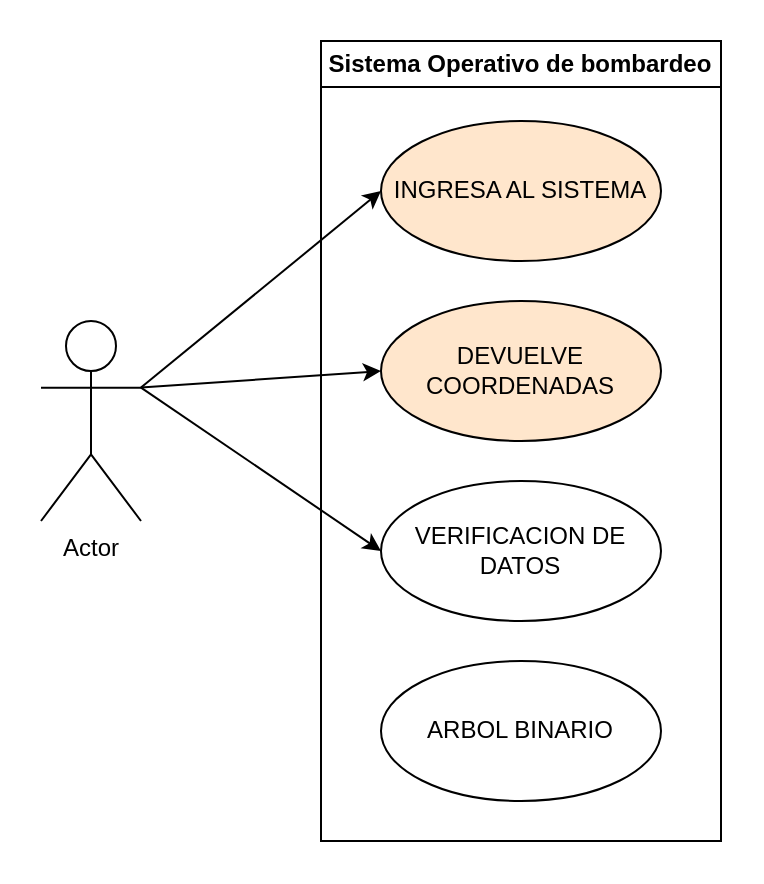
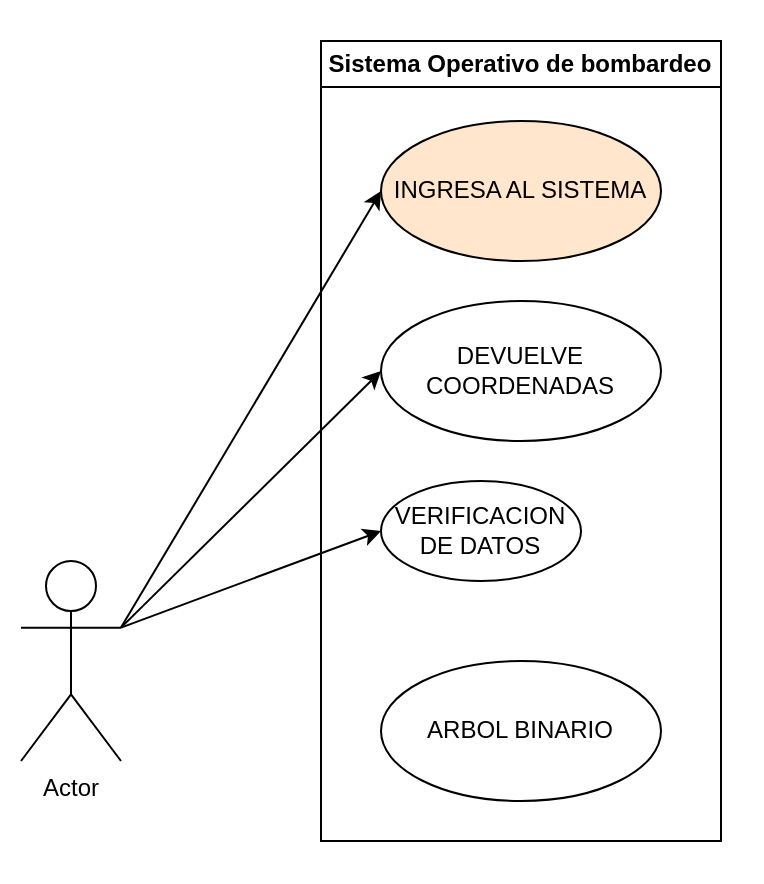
(521, 371) -> (521, 371)
(91, 421) -> (71, 661)
(521, 551) -> (481, 531)
